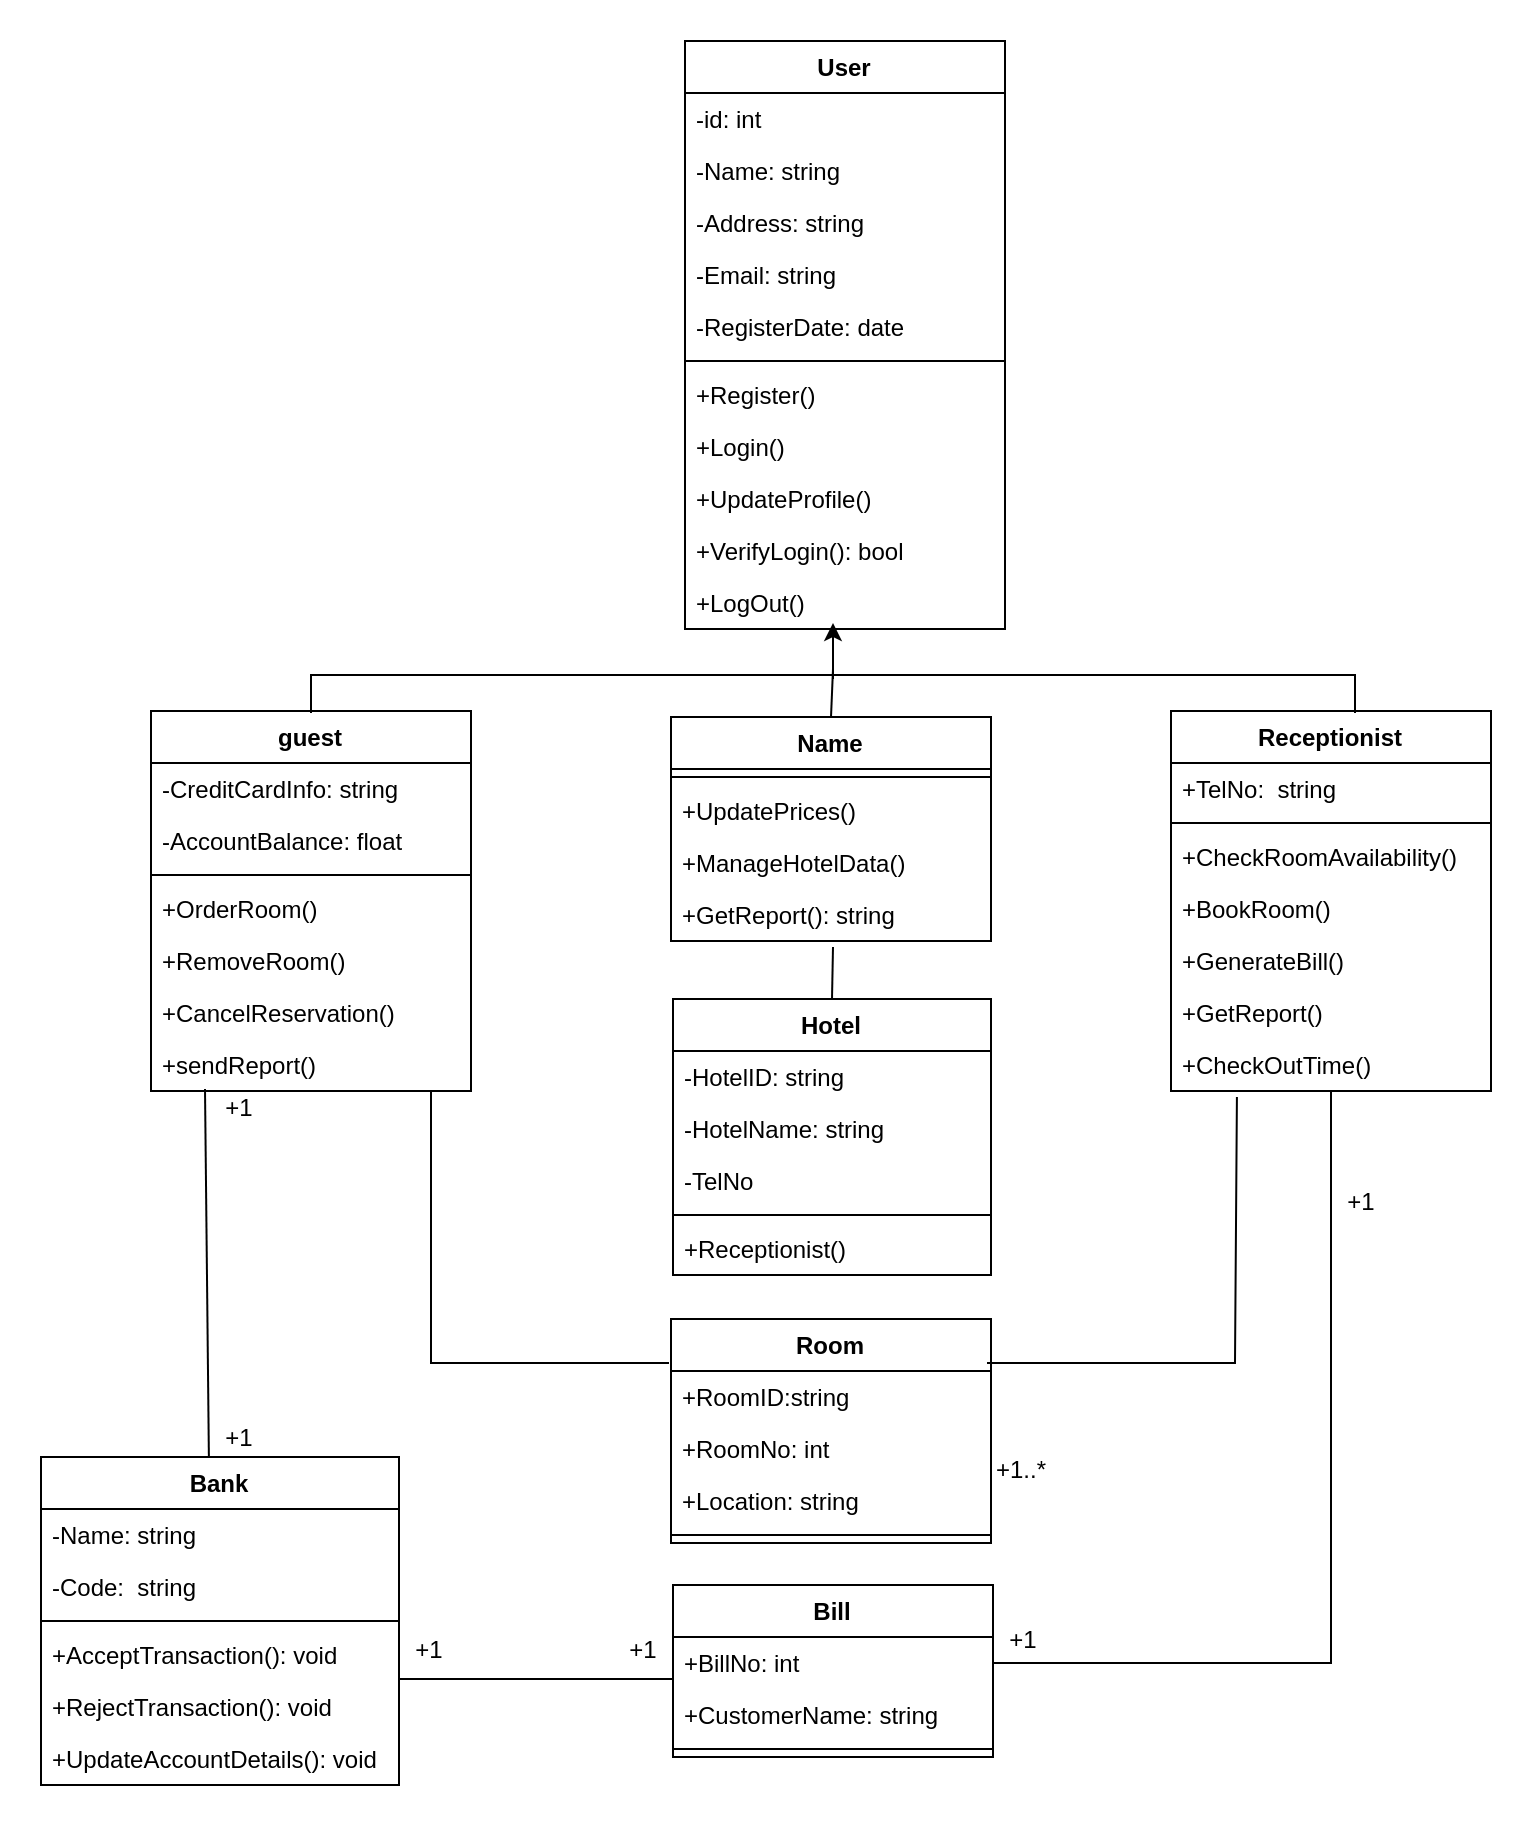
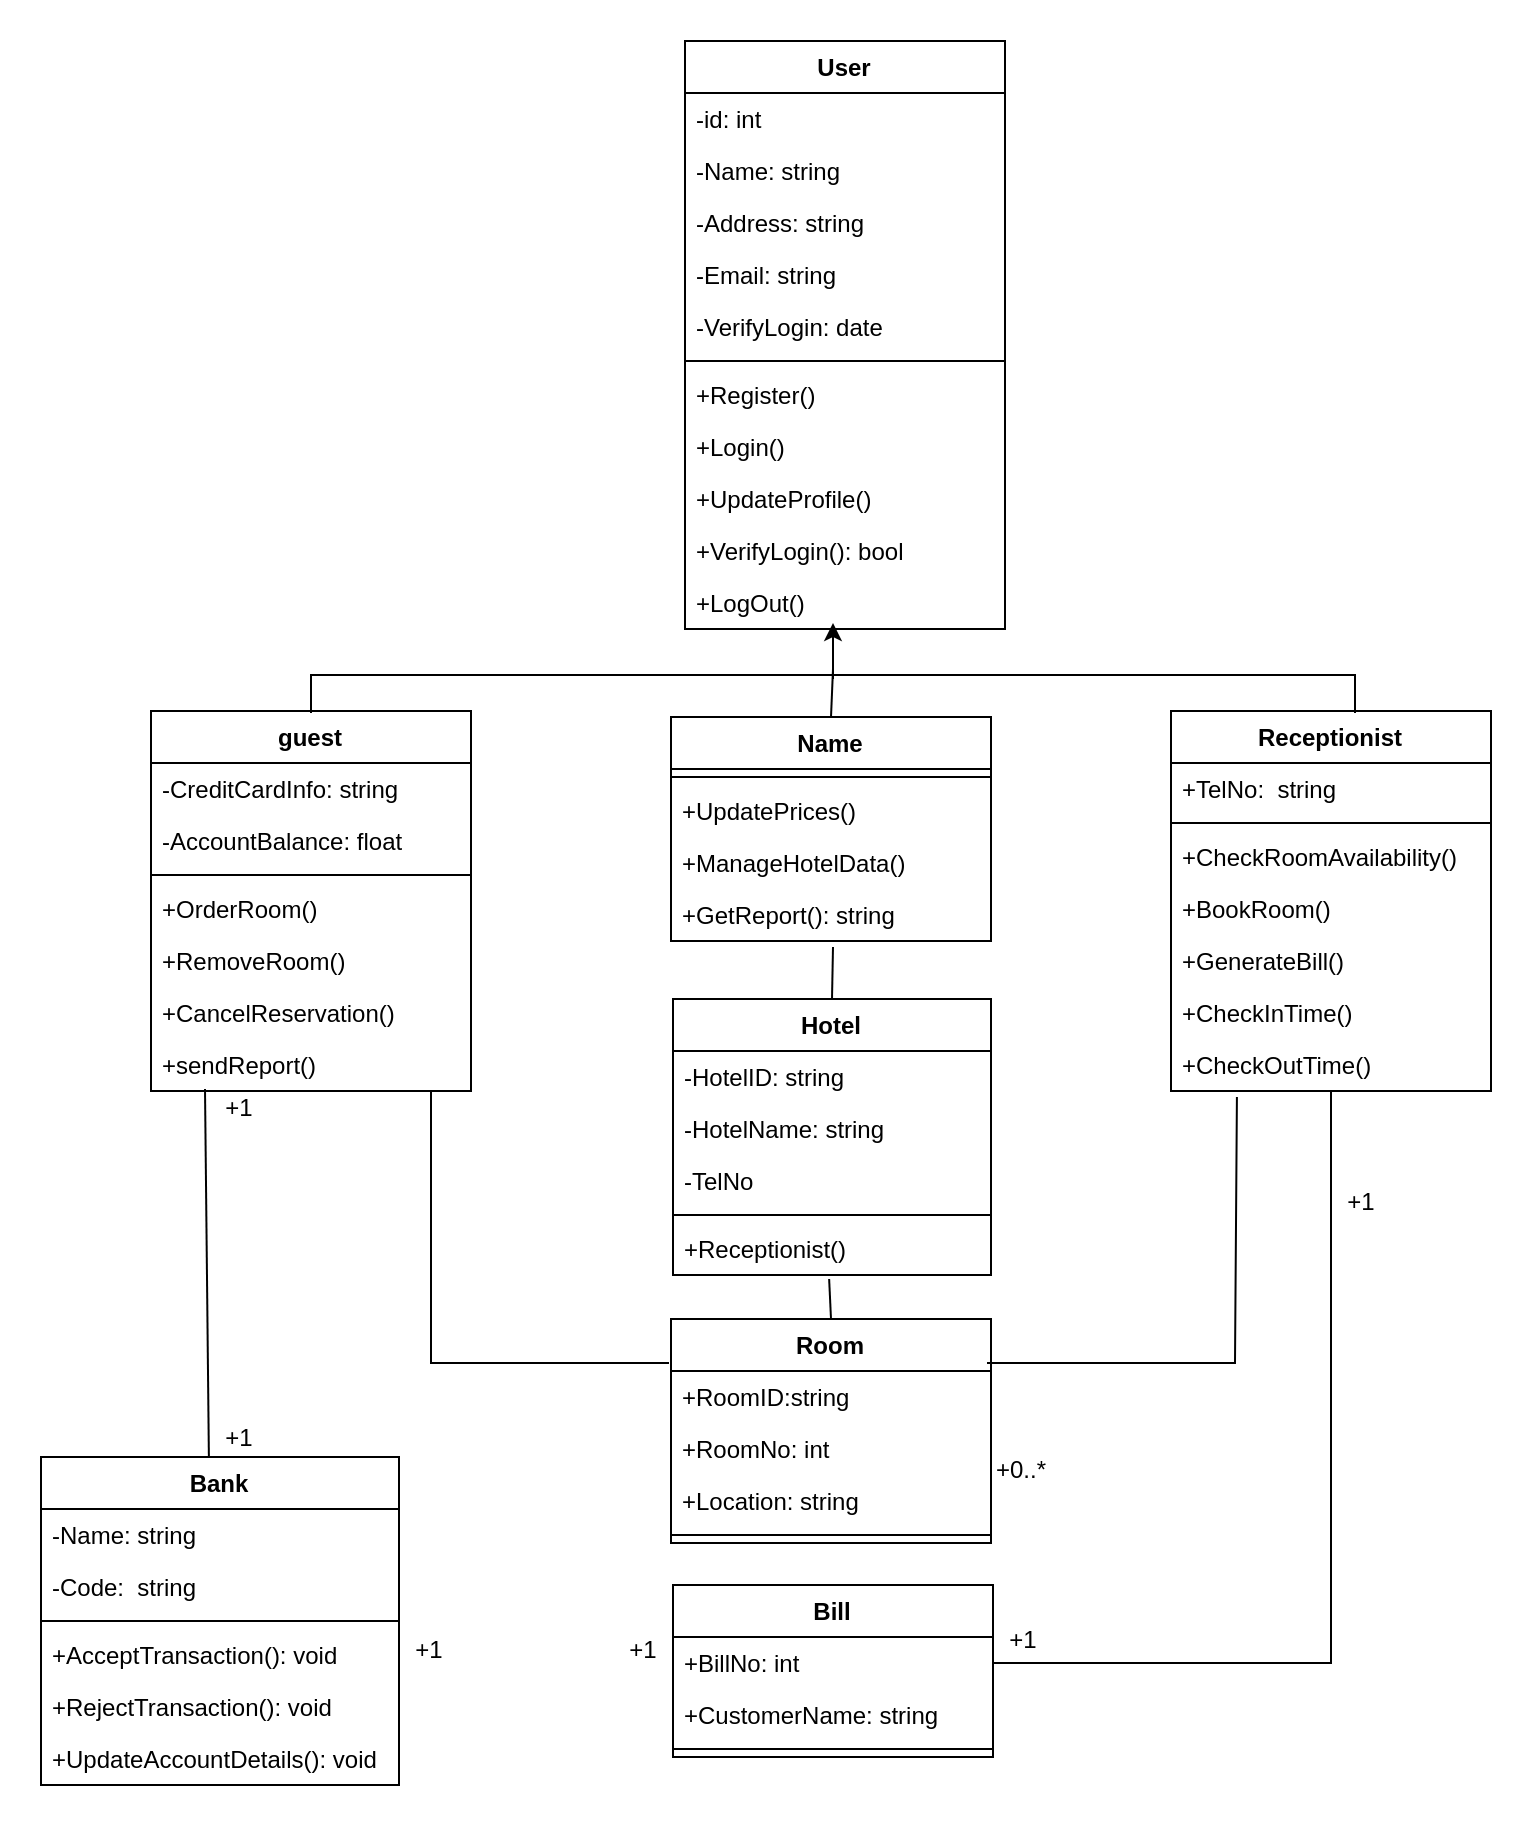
(814, 328) -> (804, 328)
(1263, 1014) -> (1273, 1014)
none -> (830, 1299)
(1022, 1471) -> (1022, 1471)
(536, 1679) -> none
